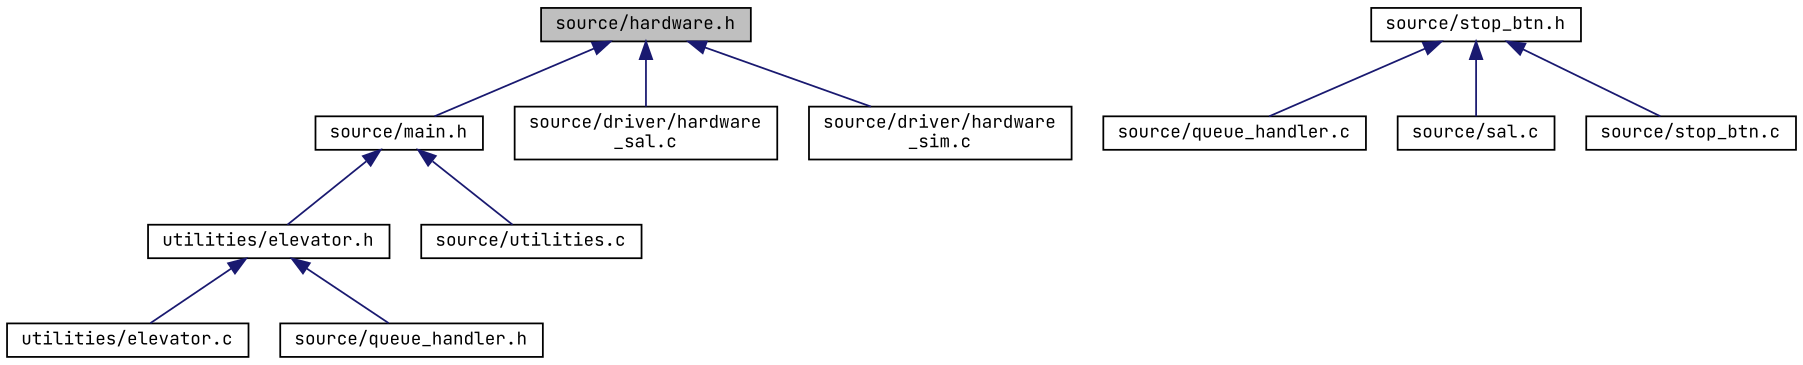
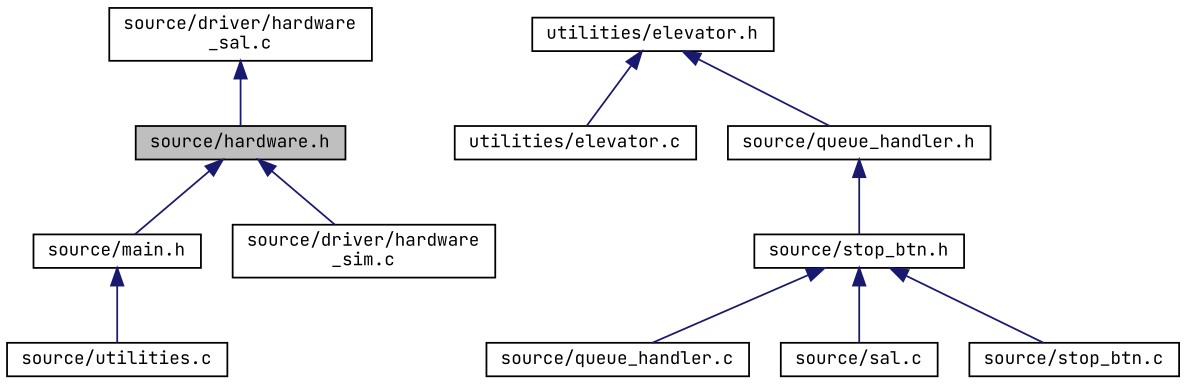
(646, 83) -> (241, 102)
(327, 193) -> none
none -> (859, 206)
